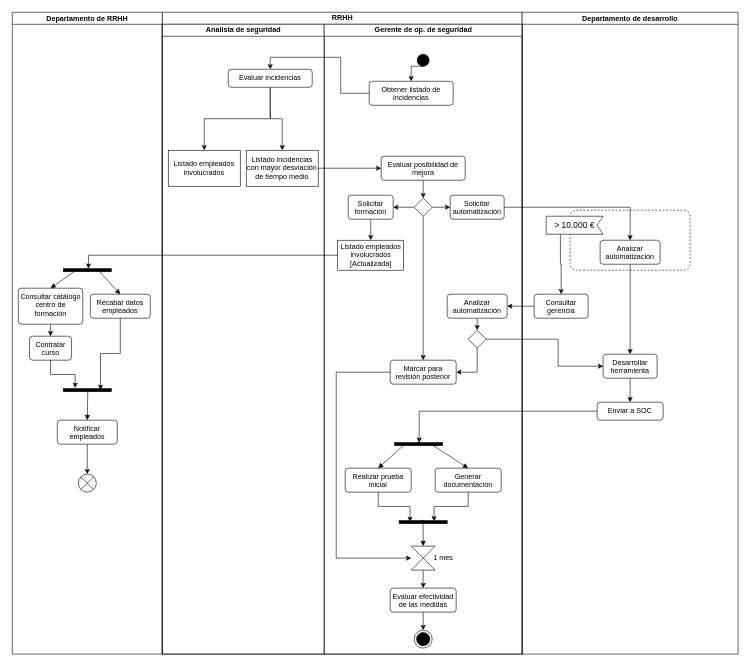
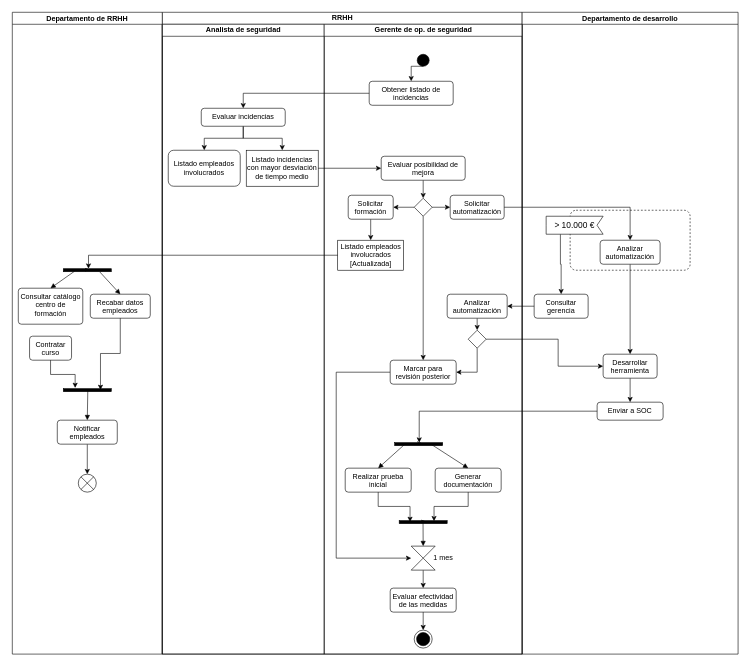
(270, 78) -> (243, 117)
(204, 168) -> (204, 168)
(51, 328) -> none
